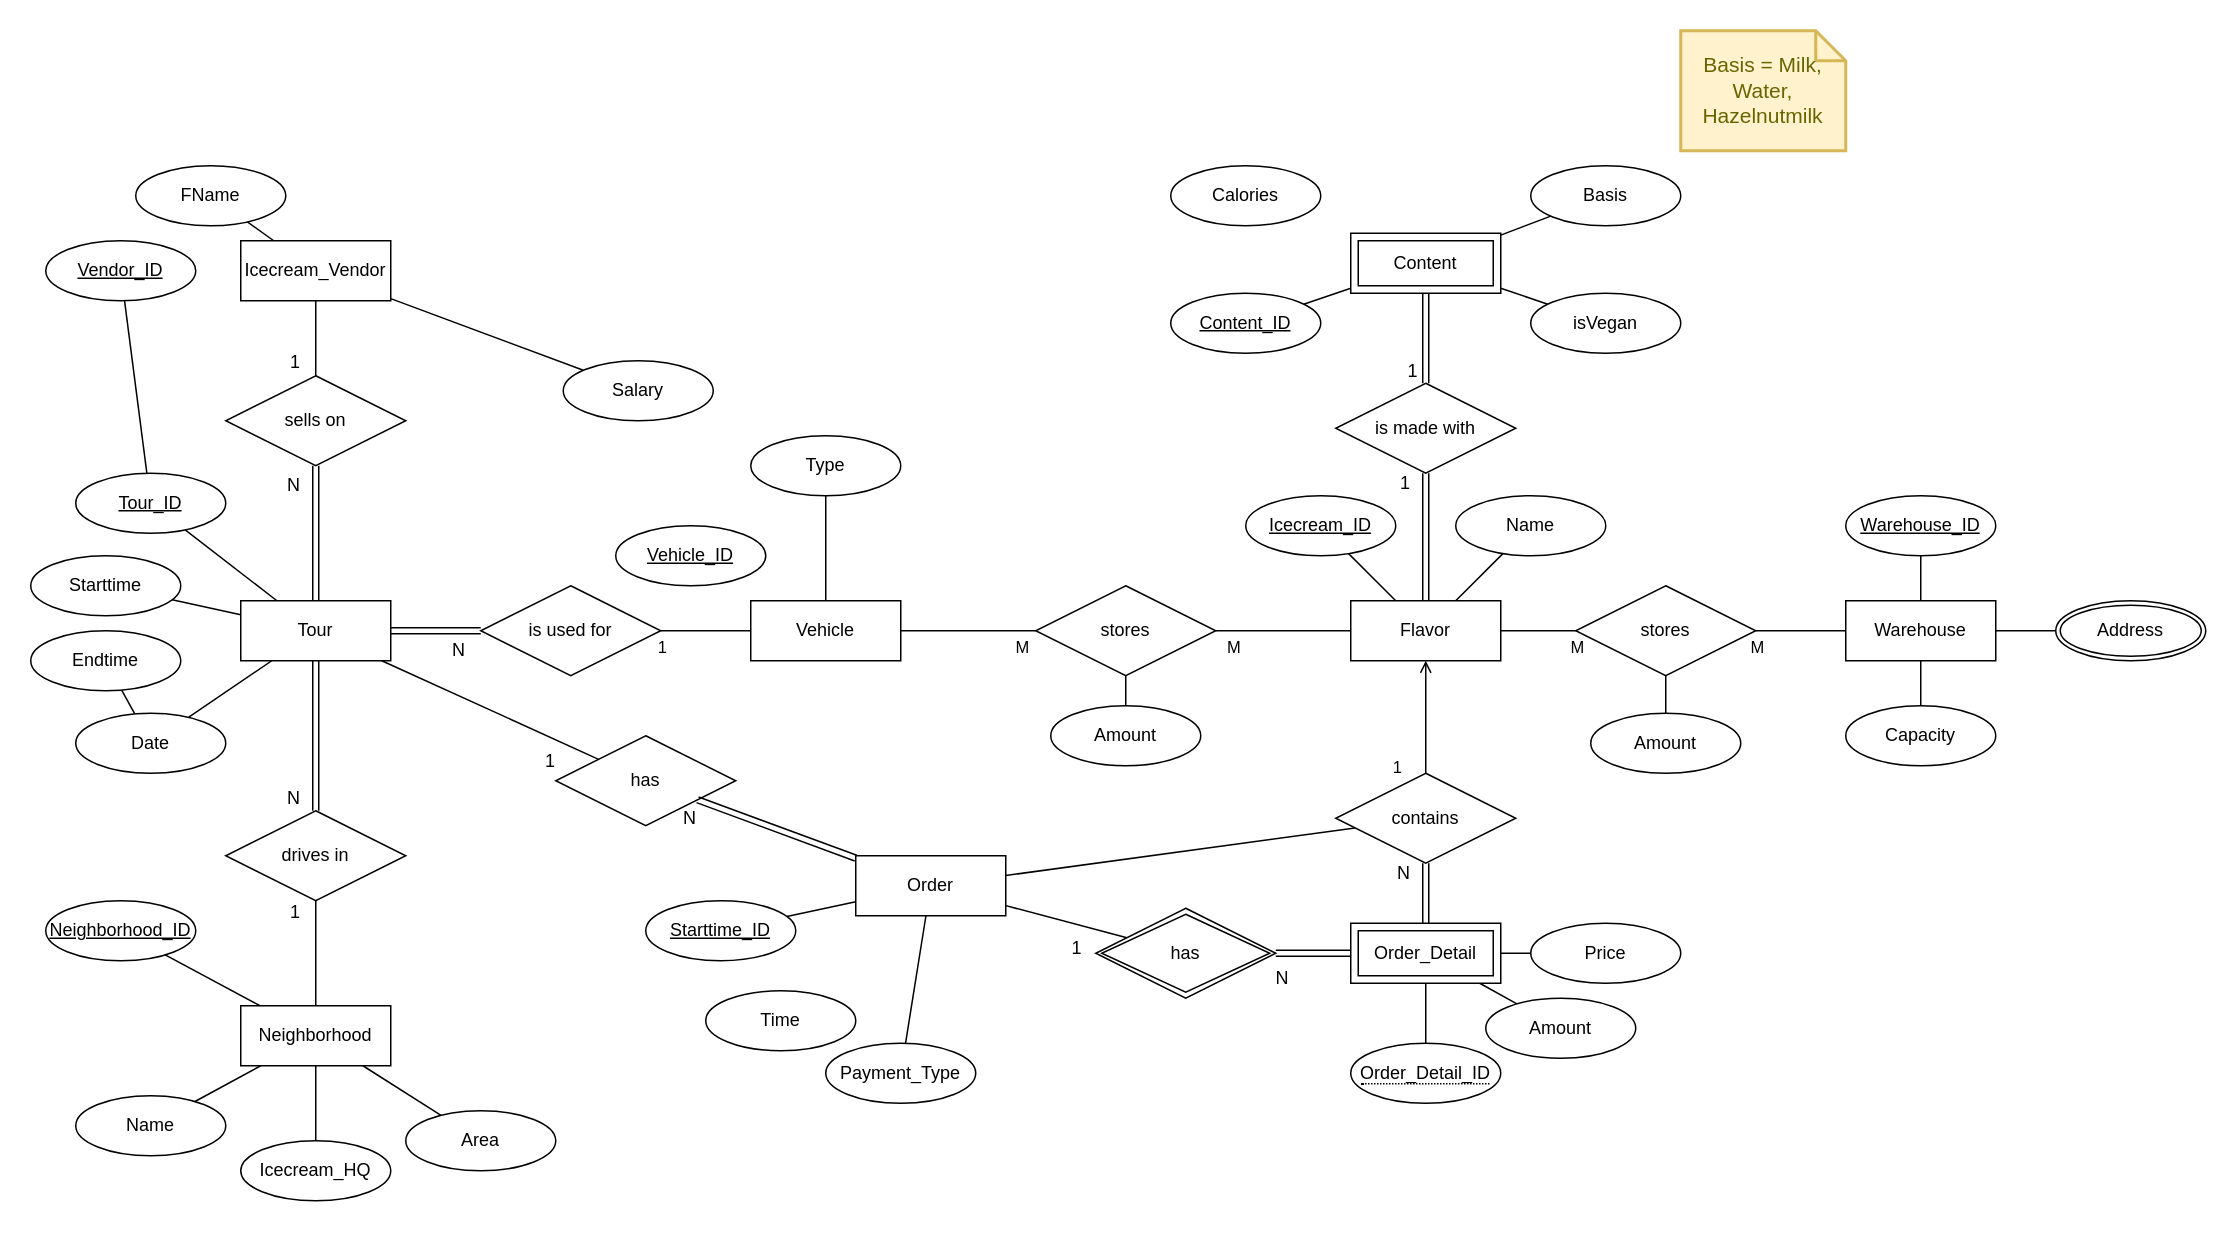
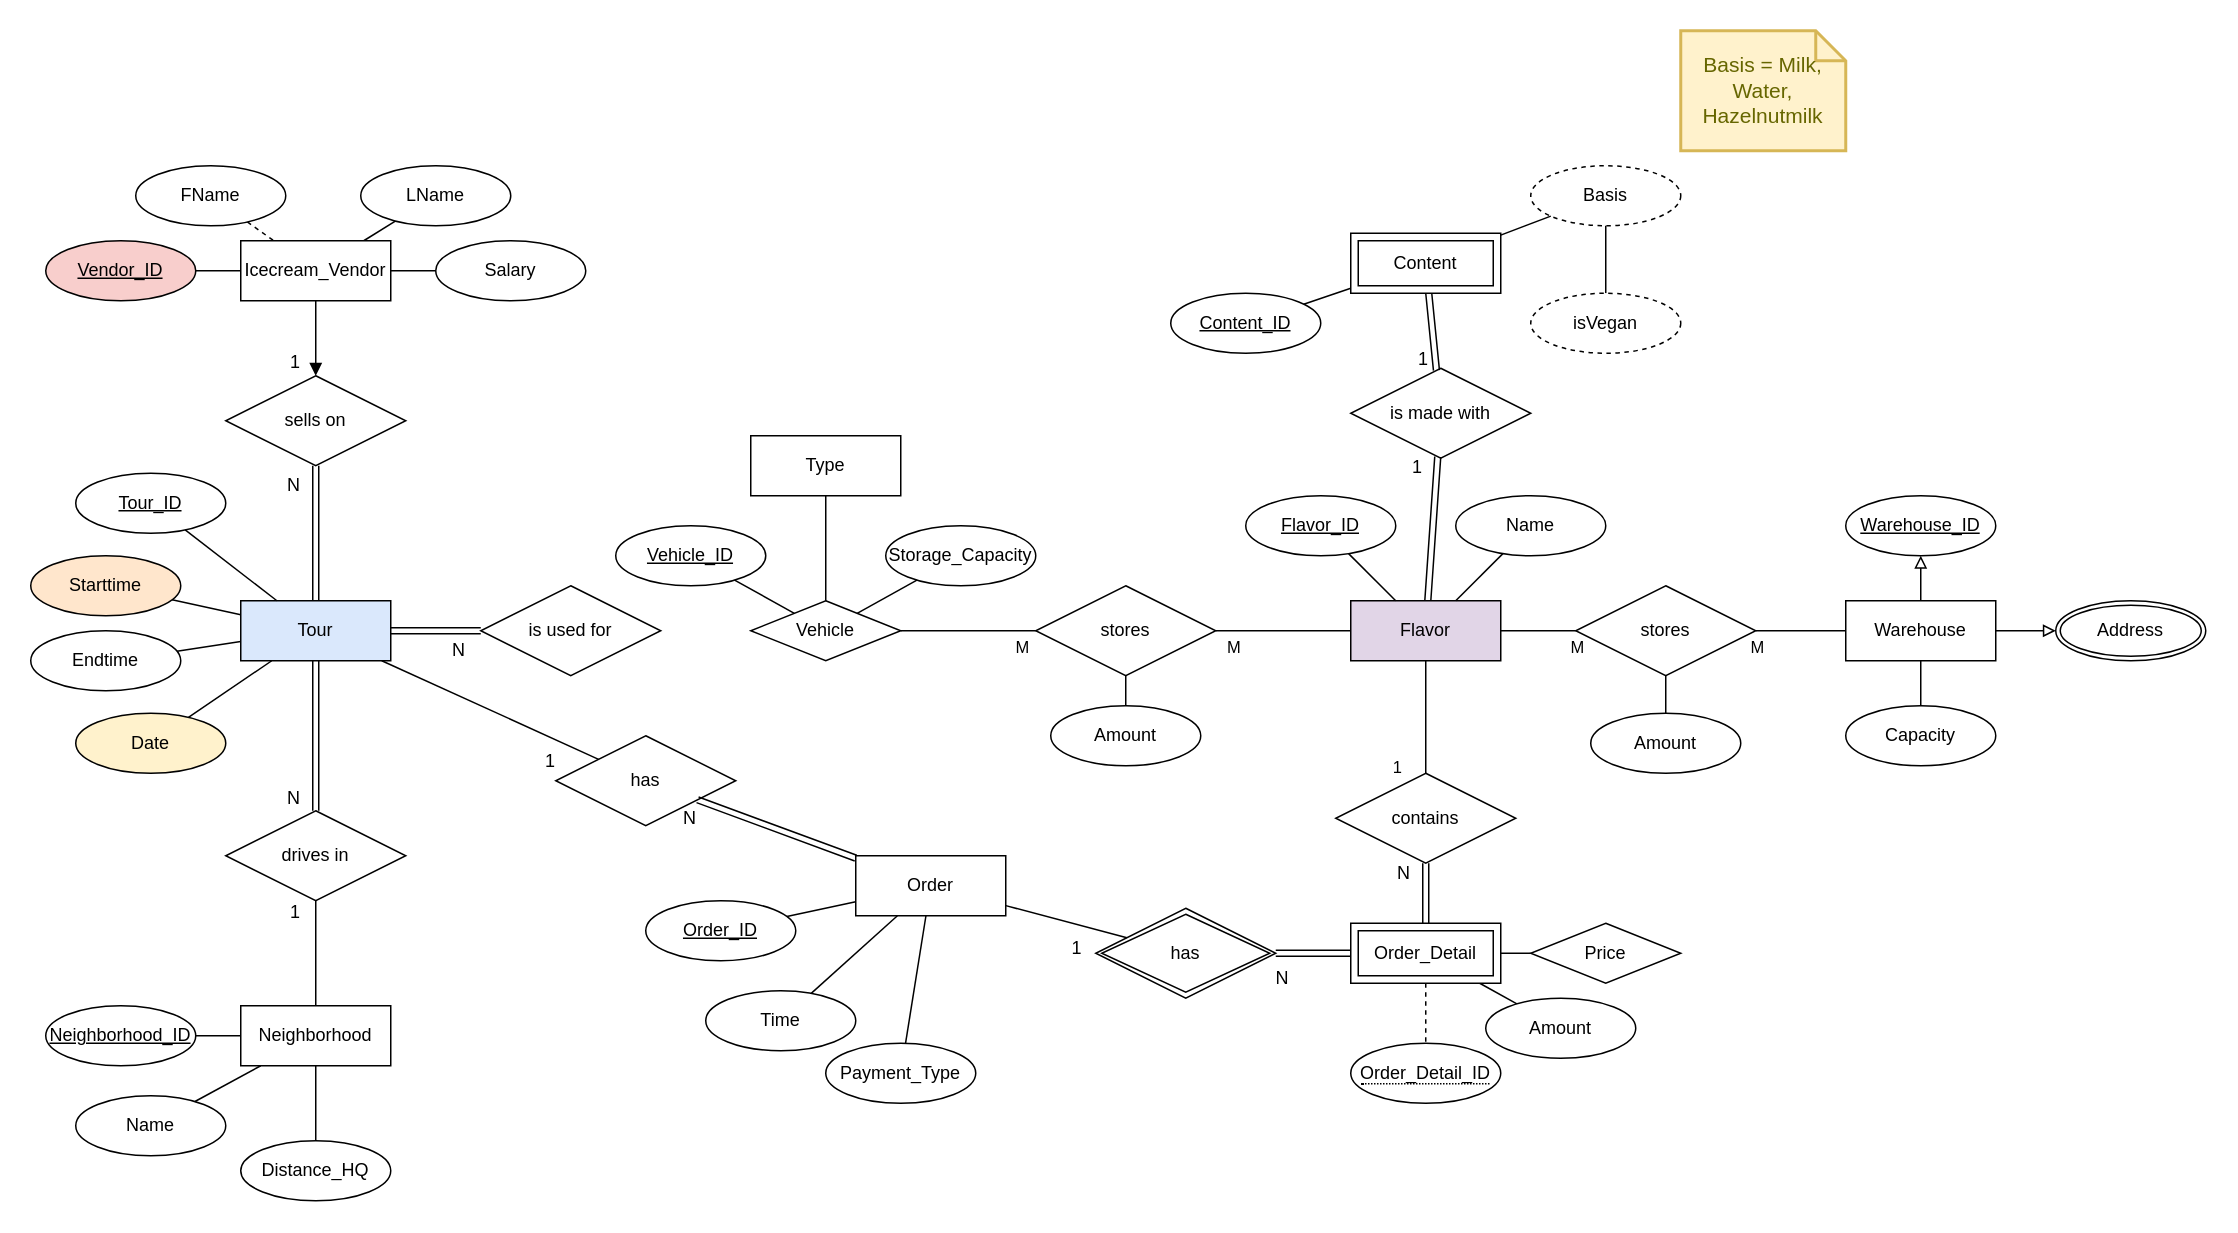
none -> (436, 196)
(1246, 196) -> none
(1606, 196) -> (1606, 196)
(260, 231) -> (260, 231)
none -> (379, 231)
(121, 271) -> (121, 271)
(1525, 296) -> (1606, 260)
(1606, 323) -> (1606, 323)
(316, 367) -> (316, 362)
(136, 387) -> (218, 271)
(638, 391) -> (511, 271)
(1426, 428) -> (1441, 413)
(826, 466) -> (826, 466)
(1321, 526) -> (1321, 526)
none -> (961, 556)
(1921, 563) -> (1921, 569)
(106, 586) -> (106, 586)
none -> (764, 597)
none -> (887, 597)
(316, 631) -> (316, 631)
(706, 631) -> none
(826, 631) -> (826, 631)
(1426, 631) -> (1426, 631)
(2047, 631) -> (2042, 631)
(1426, 668) -> (1426, 666)
(128, 702) -> (209, 646)
(151, 743) -> (151, 743)
(1180, 852) -> (855, 954)
(121, 931) -> (121, 1036)
(721, 931) -> (721, 931)
(1606, 953) -> (1606, 953)
(1426, 1014) -> (1426, 1014)
(402, 1091) -> none
(481, 1141) -> none
(316, 1171) -> (316, 1171)
